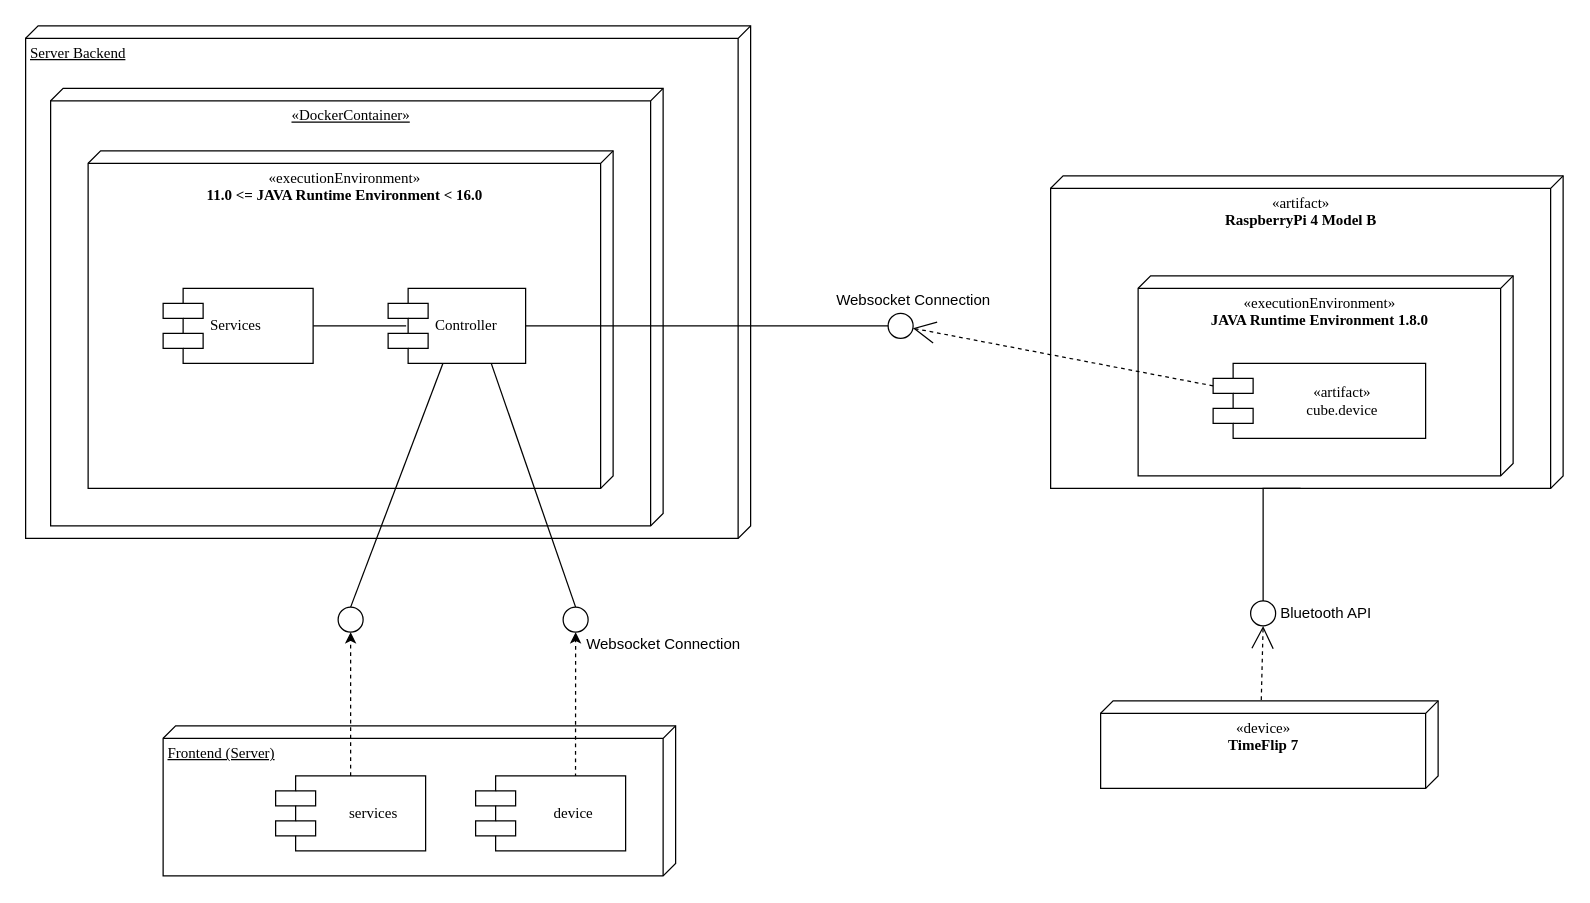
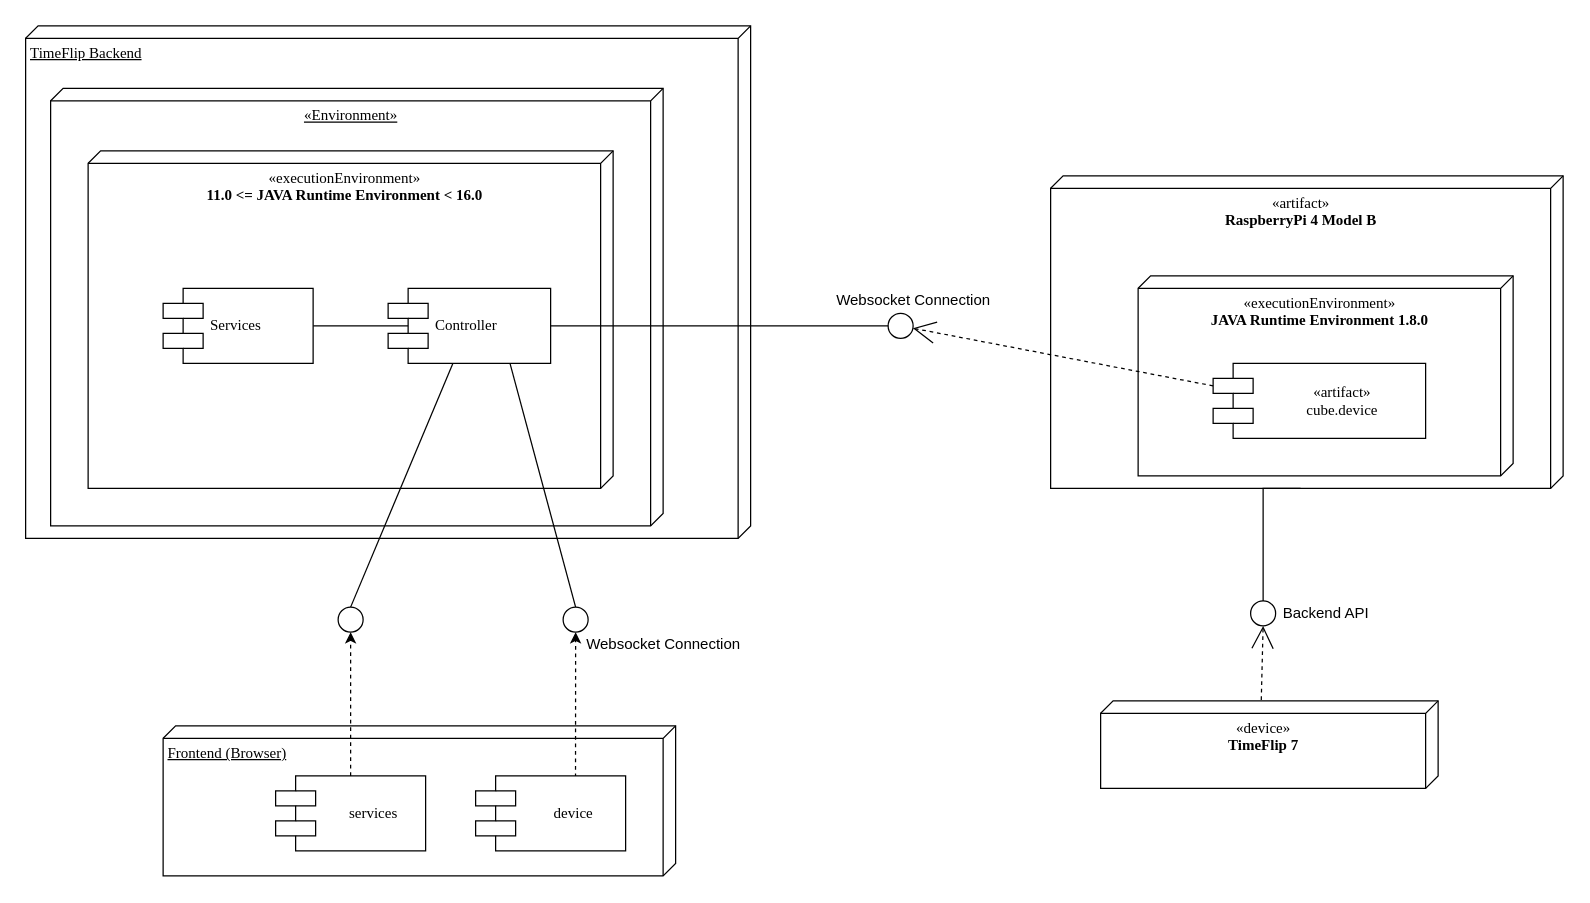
(87, 53) -> (90, 53)
(351, 116) -> (351, 116)
(457, 326) -> (469, 326)
(1326, 613) -> (1326, 613)
(238, 753) -> (242, 753)
